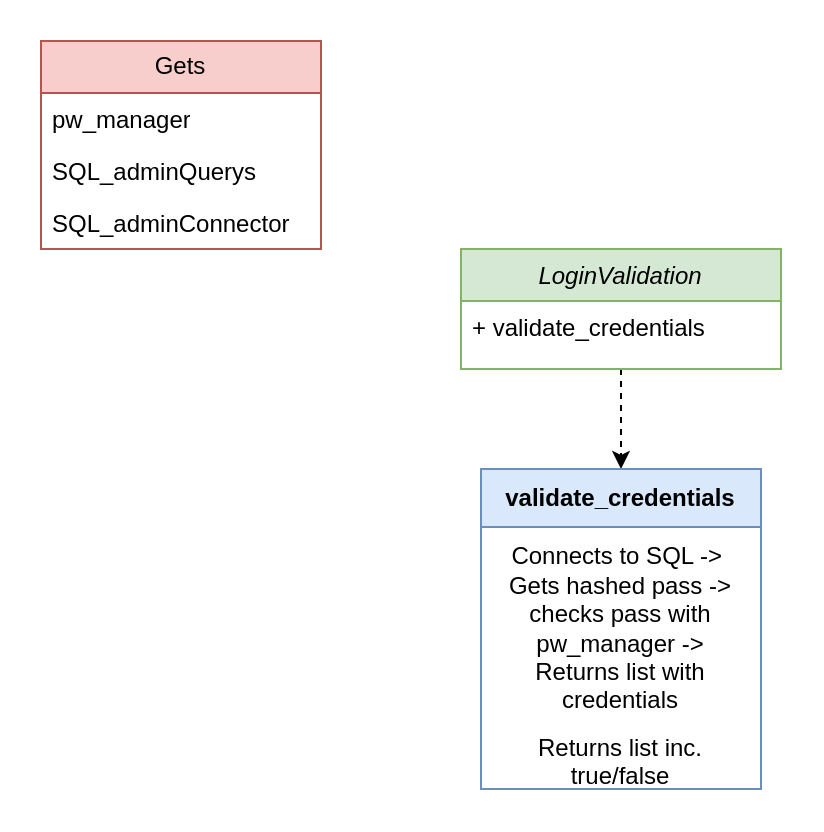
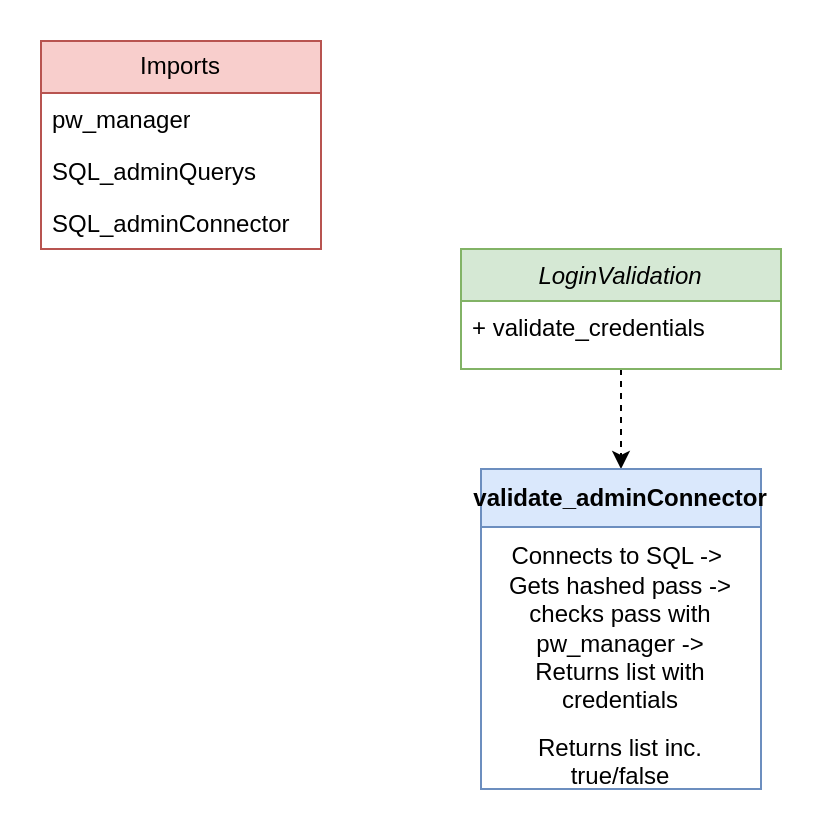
(181, 67) -> (181, 67)
(621, 499) -> (621, 499)
